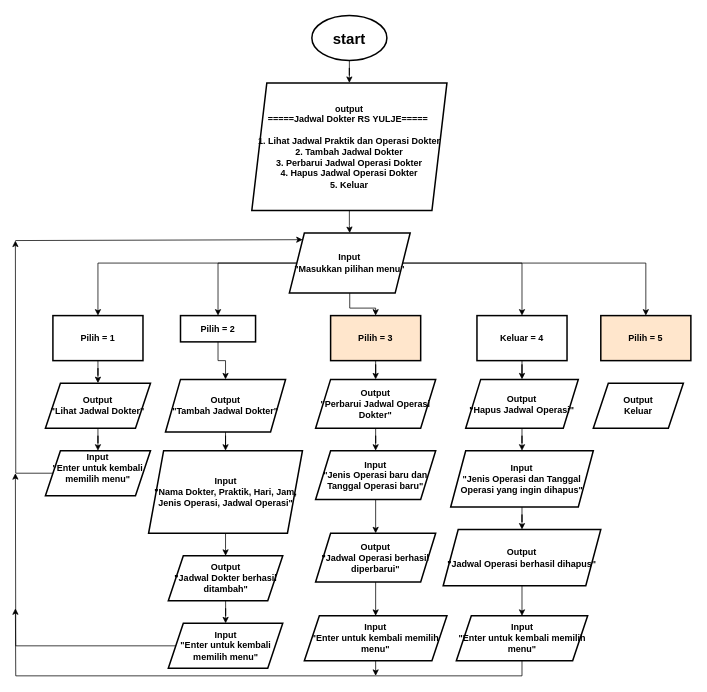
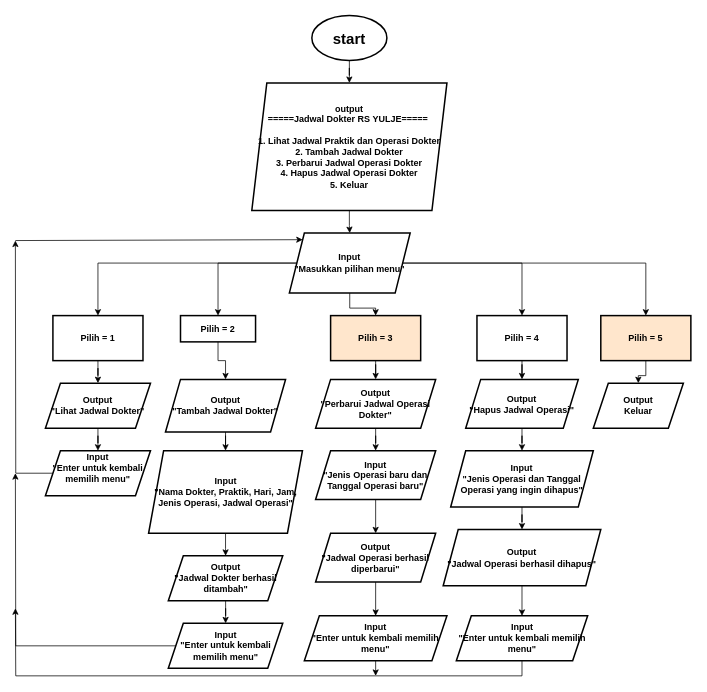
(522, 338) -> (522, 338)
none -> (645, 372)
